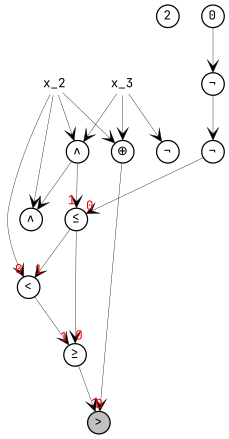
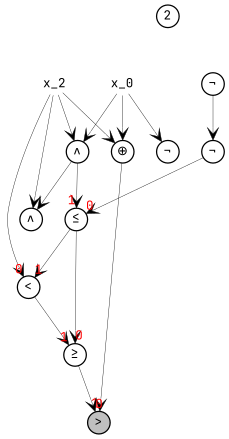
(213, 16) -> none
(123, 84) -> (123, 84)
